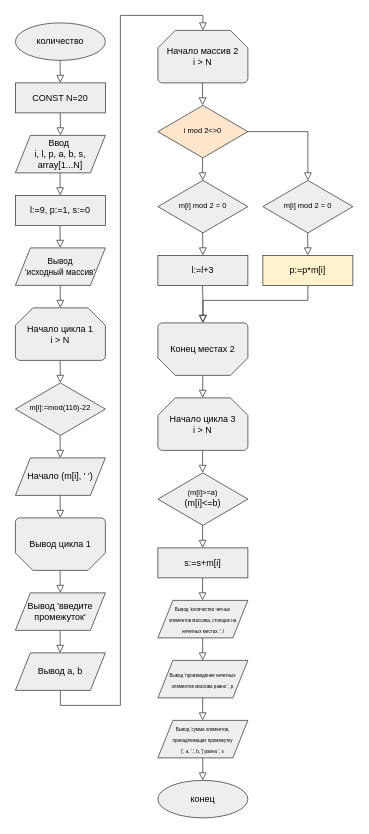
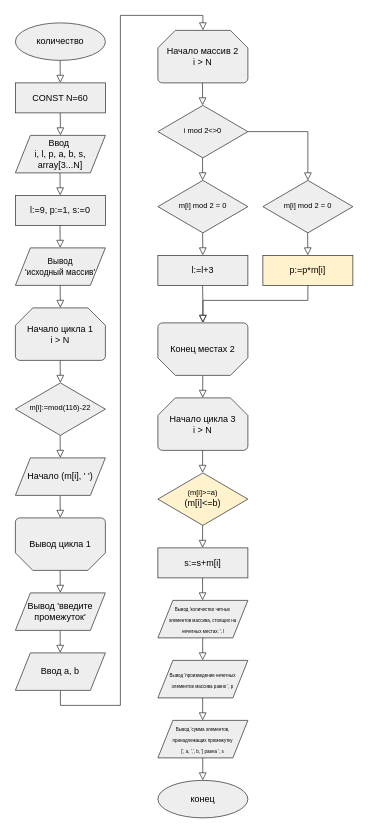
(60, 98) -> (60, 98)
(203, 132) -> (203, 132)
(60, 154) -> (60, 154)
(203, 499) -> (203, 499)
(60, 672) -> (60, 672)
